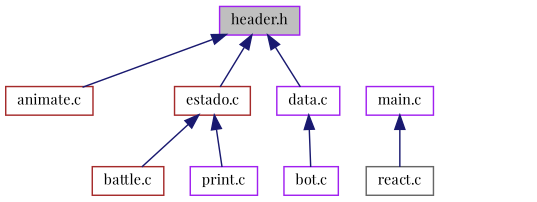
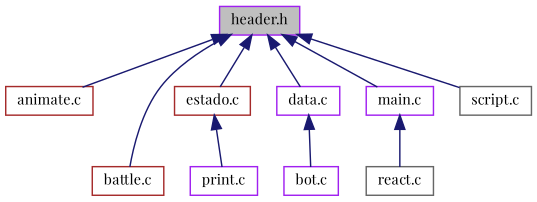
none -> (336, 64)
none -> (496, 101)
(165, 146) -> (157, 92)
